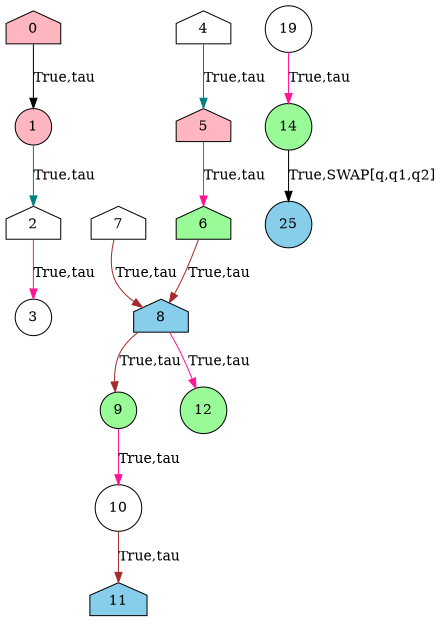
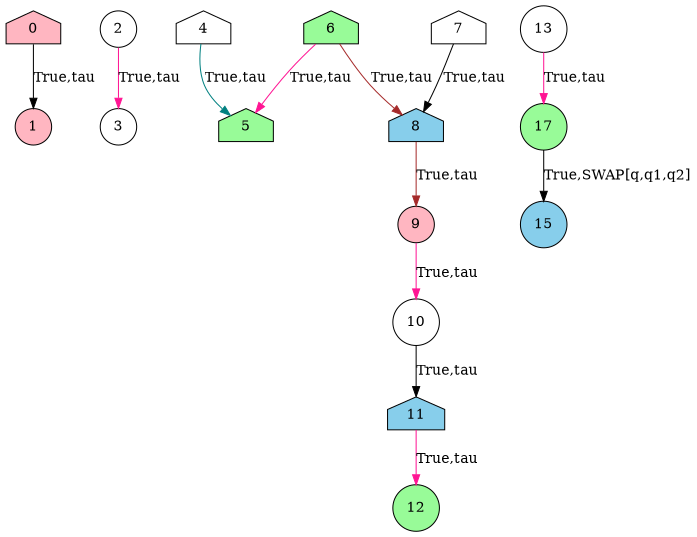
(289, 29) -> (544, 29)
(204, 127) -> (246, 127)
(289, 127) -> (544, 127)
(204, 169) -> (287, 73)
(33, 170) -> none
(33, 225) -> (118, 29)
(289, 225) -> (544, 225)
(113, 274) -> (442, 74)
(182, 355) -> (416, 452)
(118, 410) -> (416, 225)
(118, 552) -> (416, 366)
